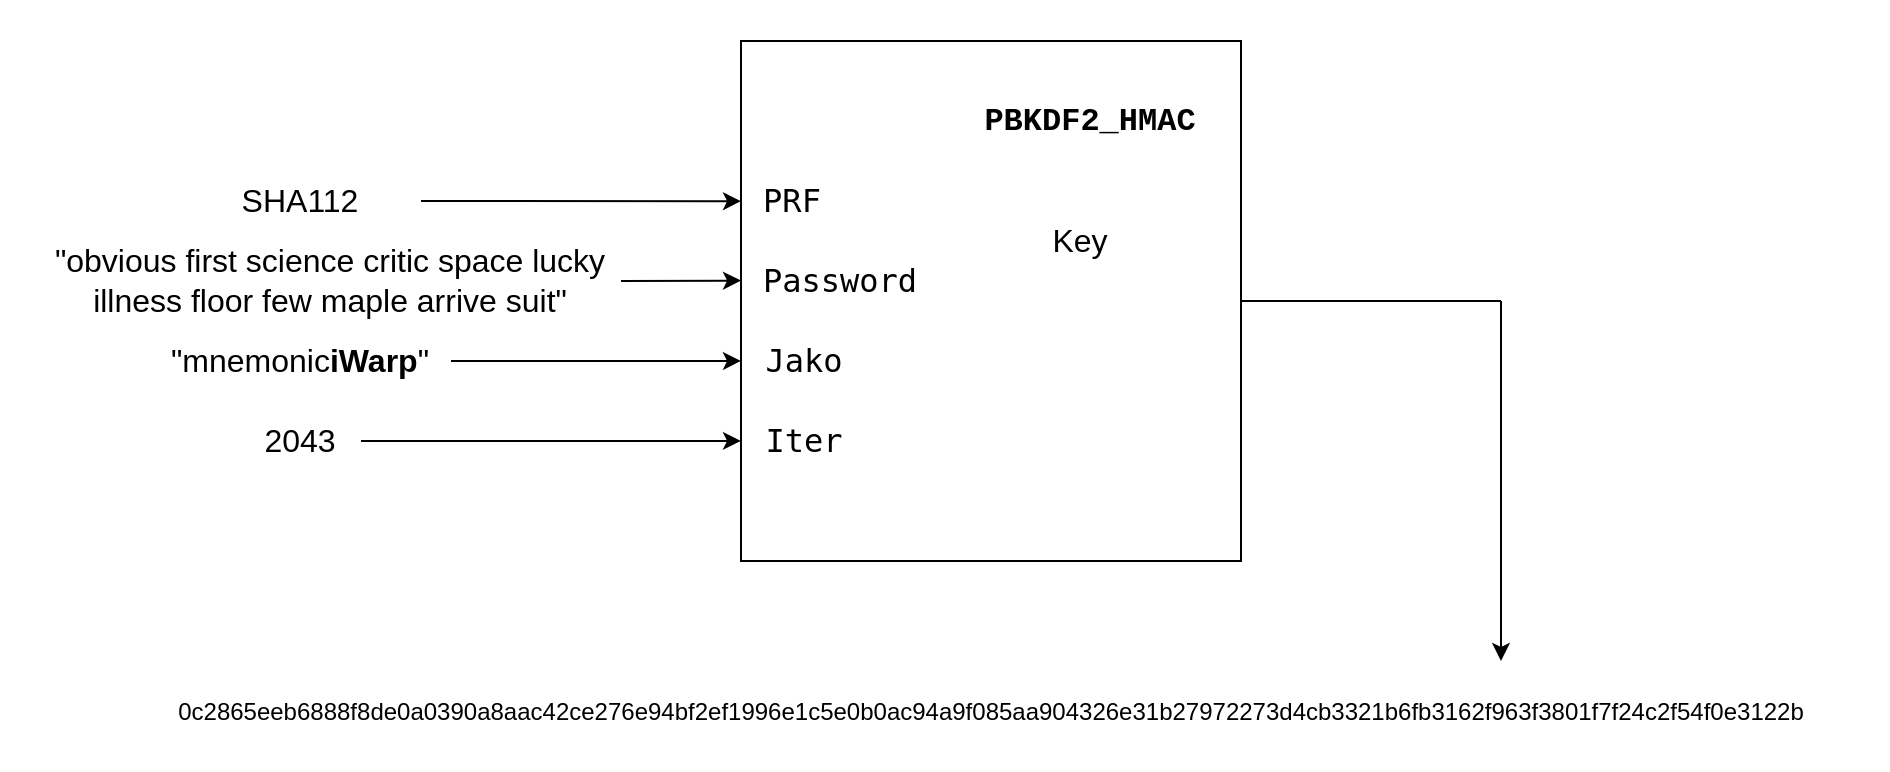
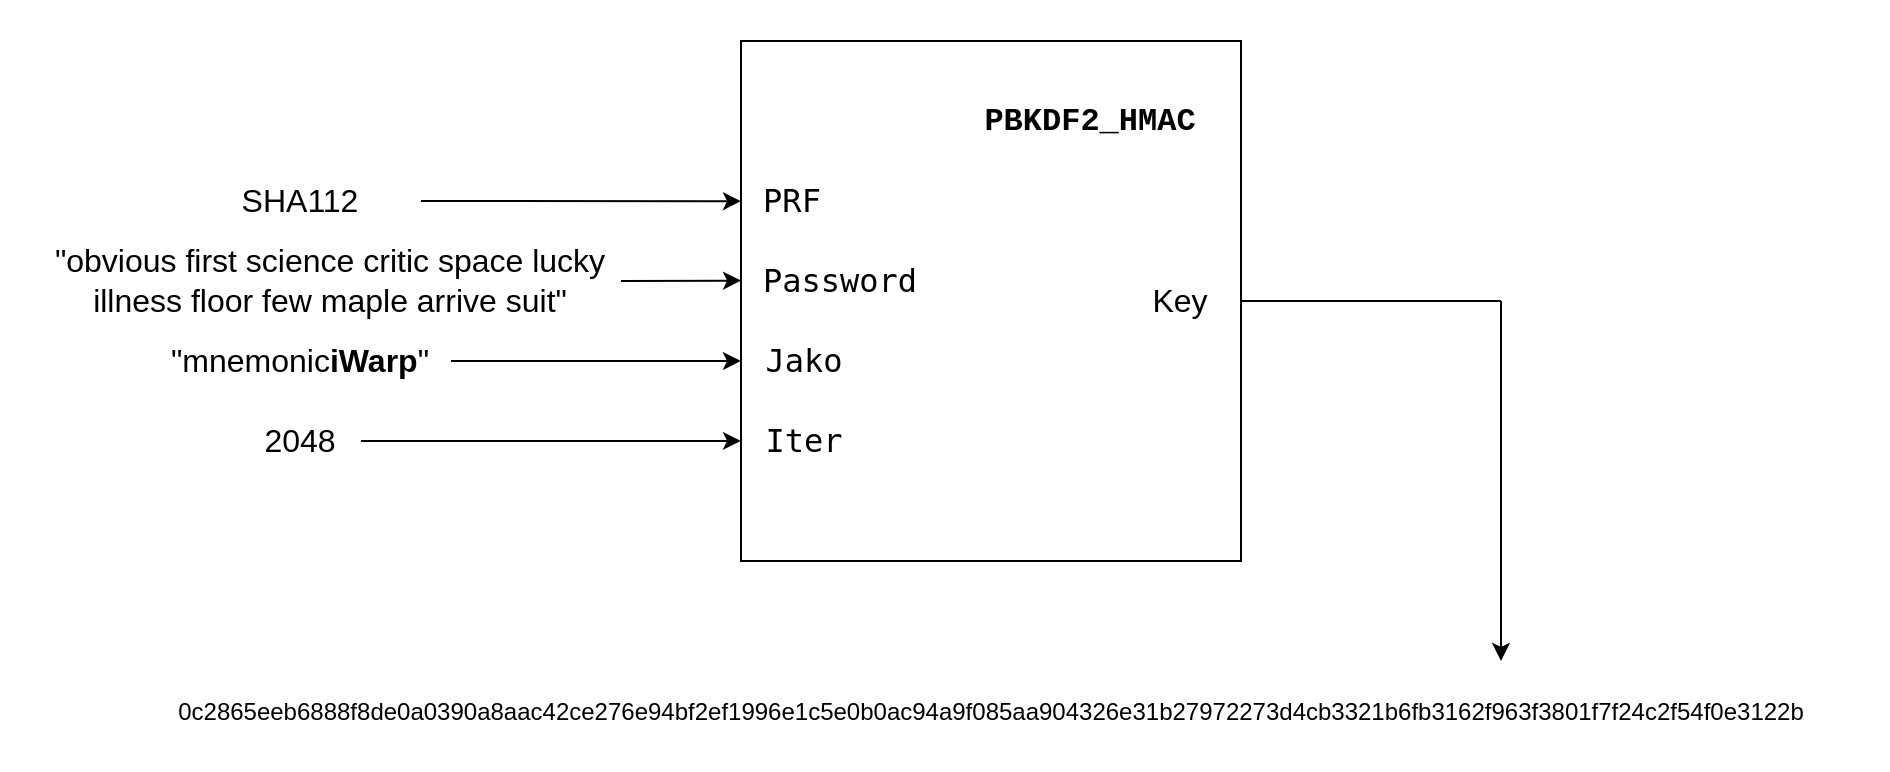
(1081, 241) -> (1181, 301)
(301, 441) -> (301, 441)
